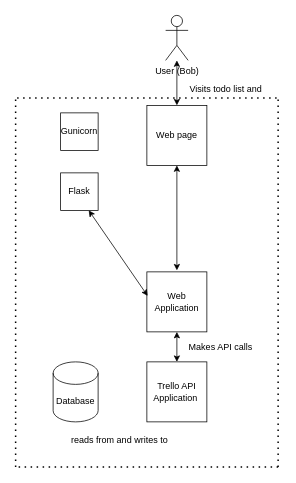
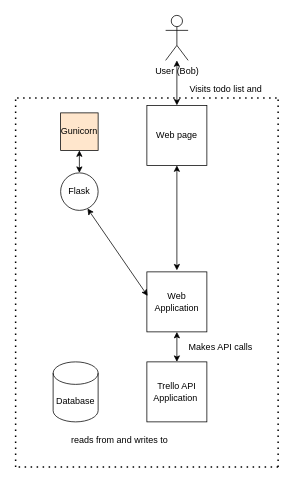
(79, 132) -> (79, 132)
none -> (79, 162)
(79, 192) -> (79, 192)
